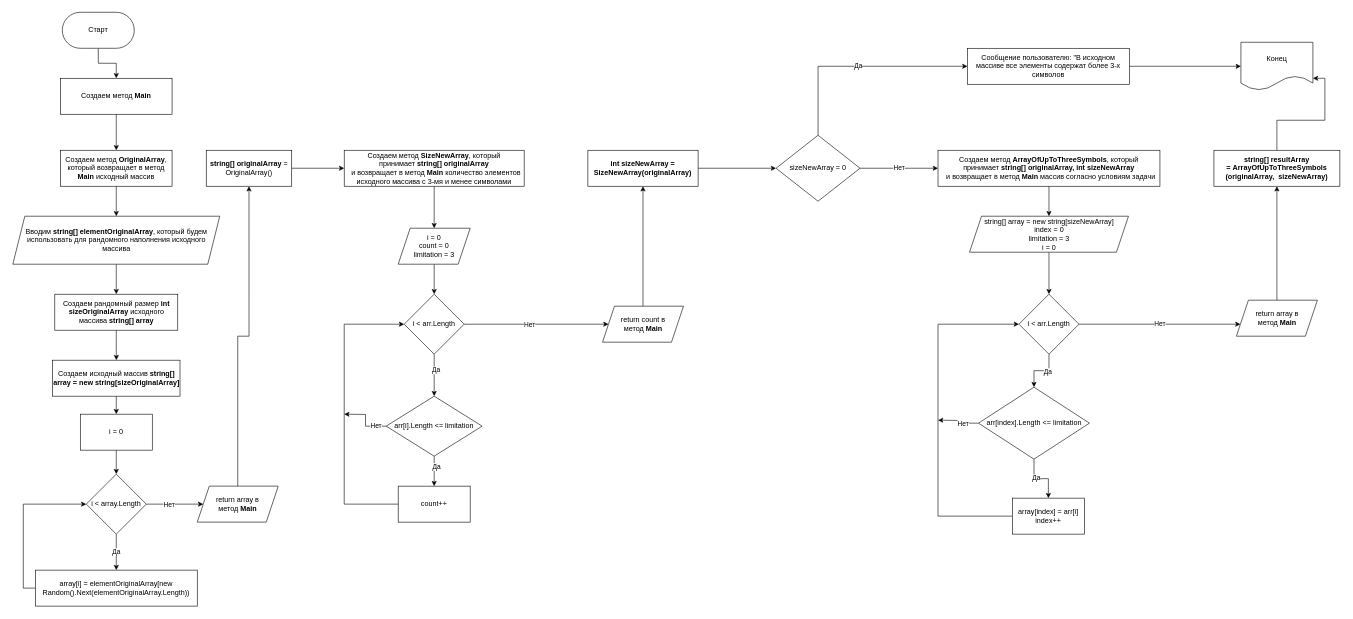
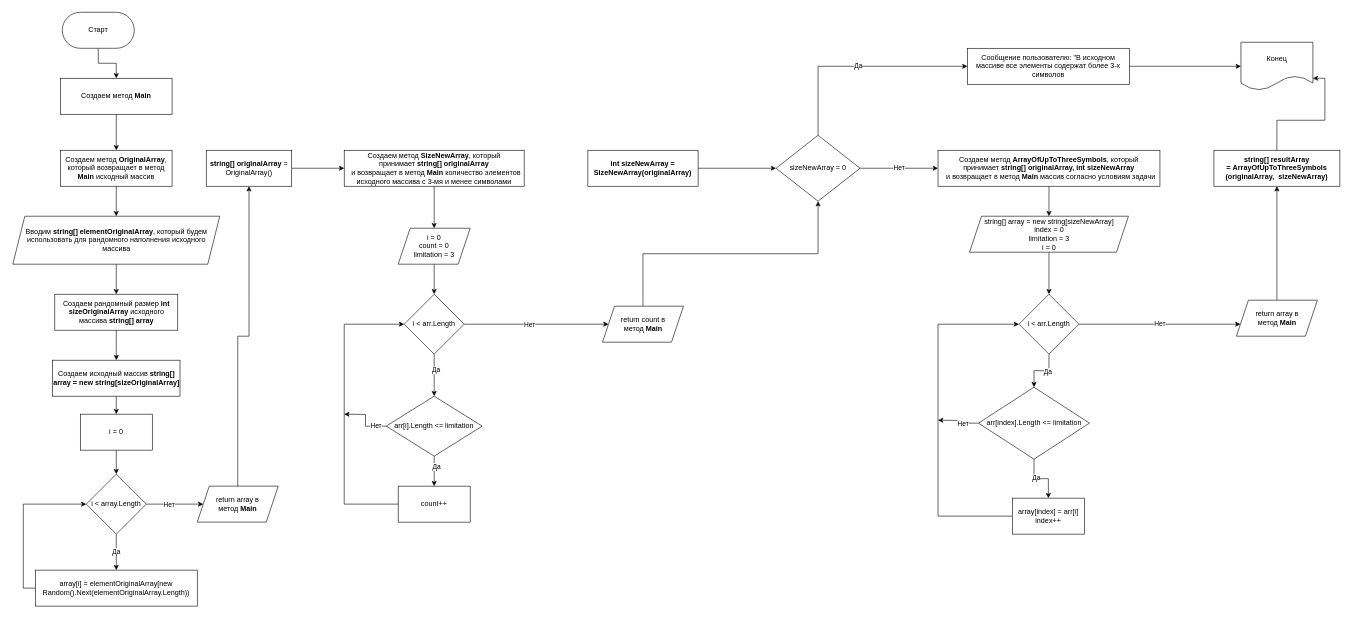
(643, 191) -> (818, 254)
